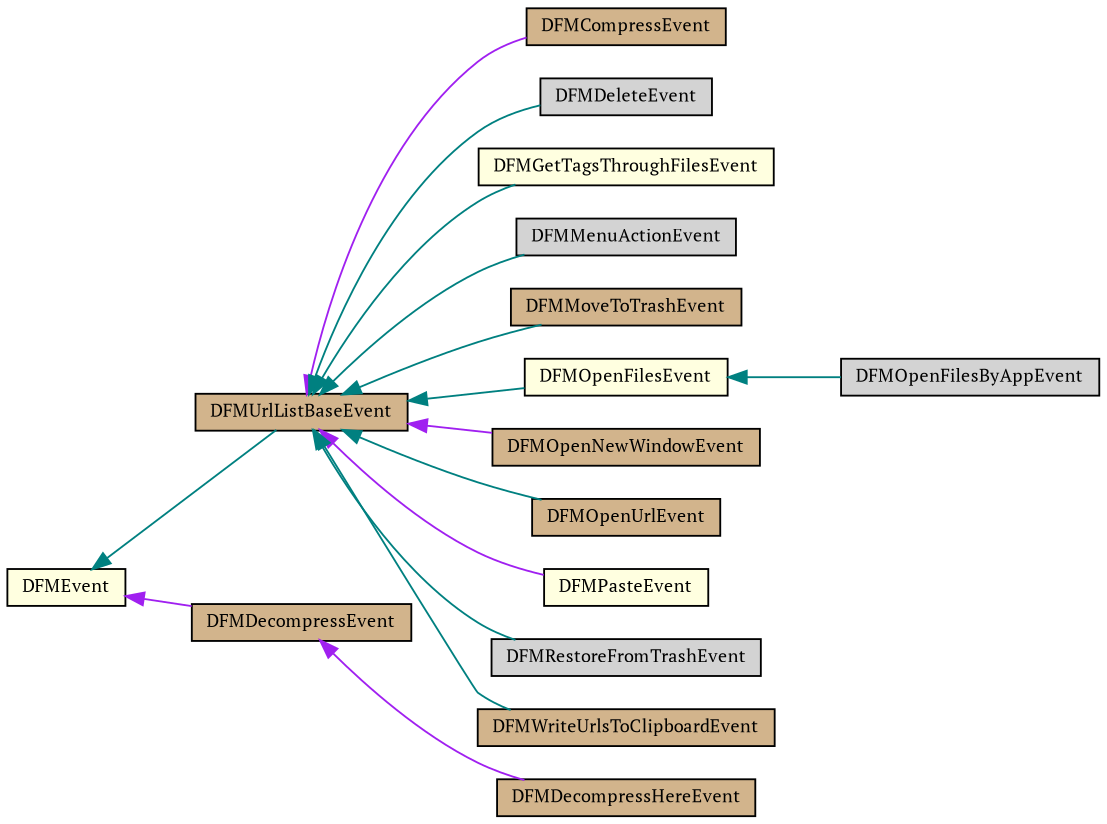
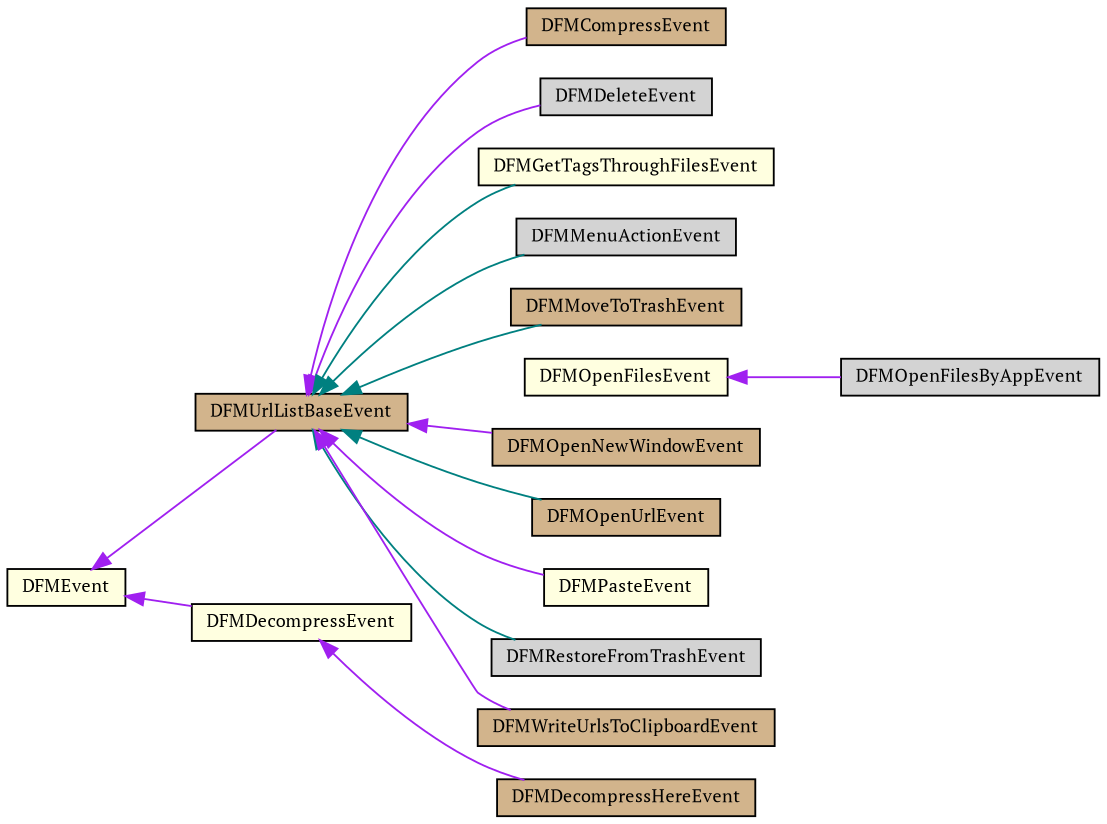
(399, 214) -> (399, 214)
(794, 377) -> (794, 377)
(476, 393) -> none
(192, 494) -> (192, 494)
(410, 586) -> (410, 586)
(302, 622) -> (302, 622)
